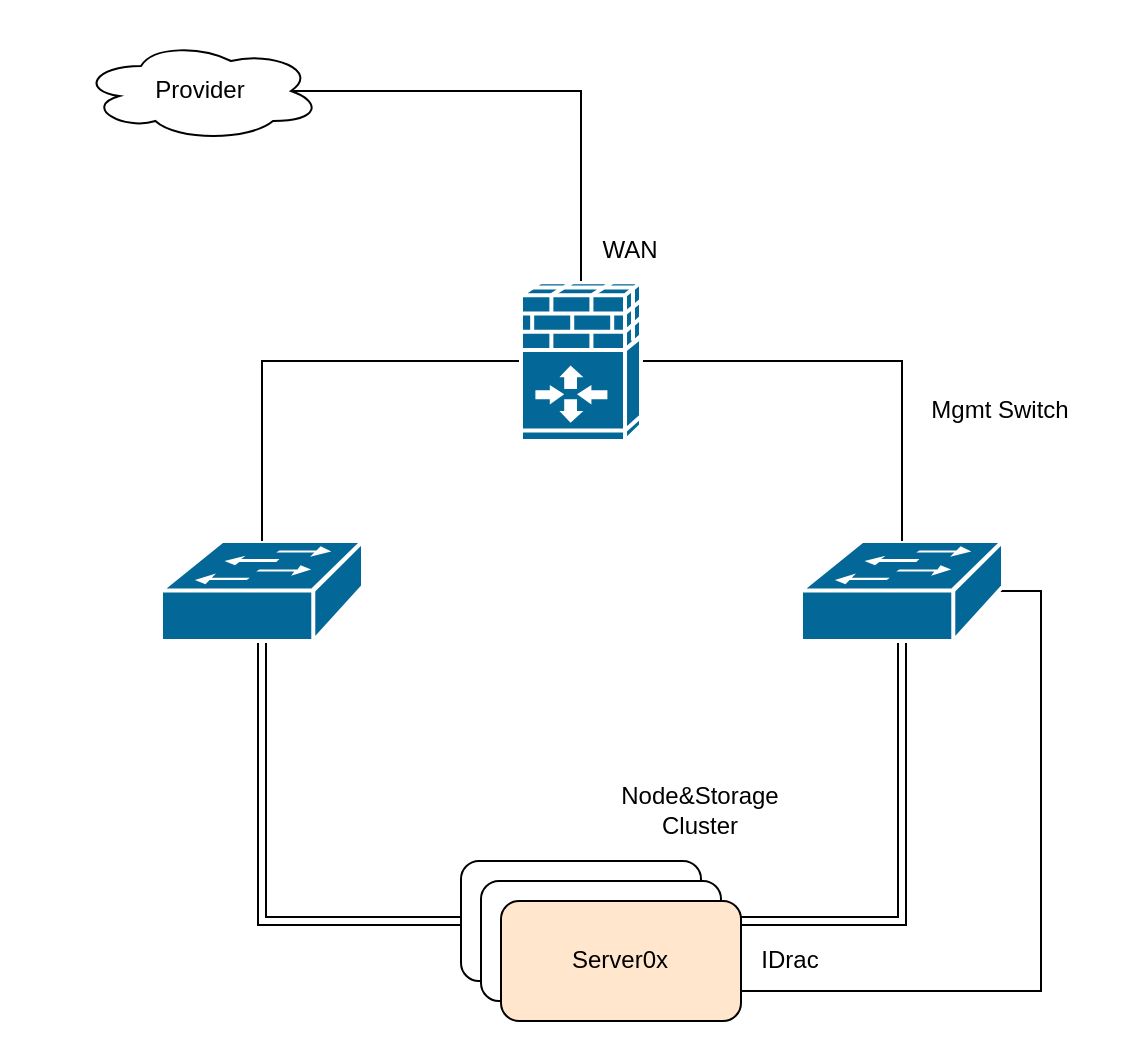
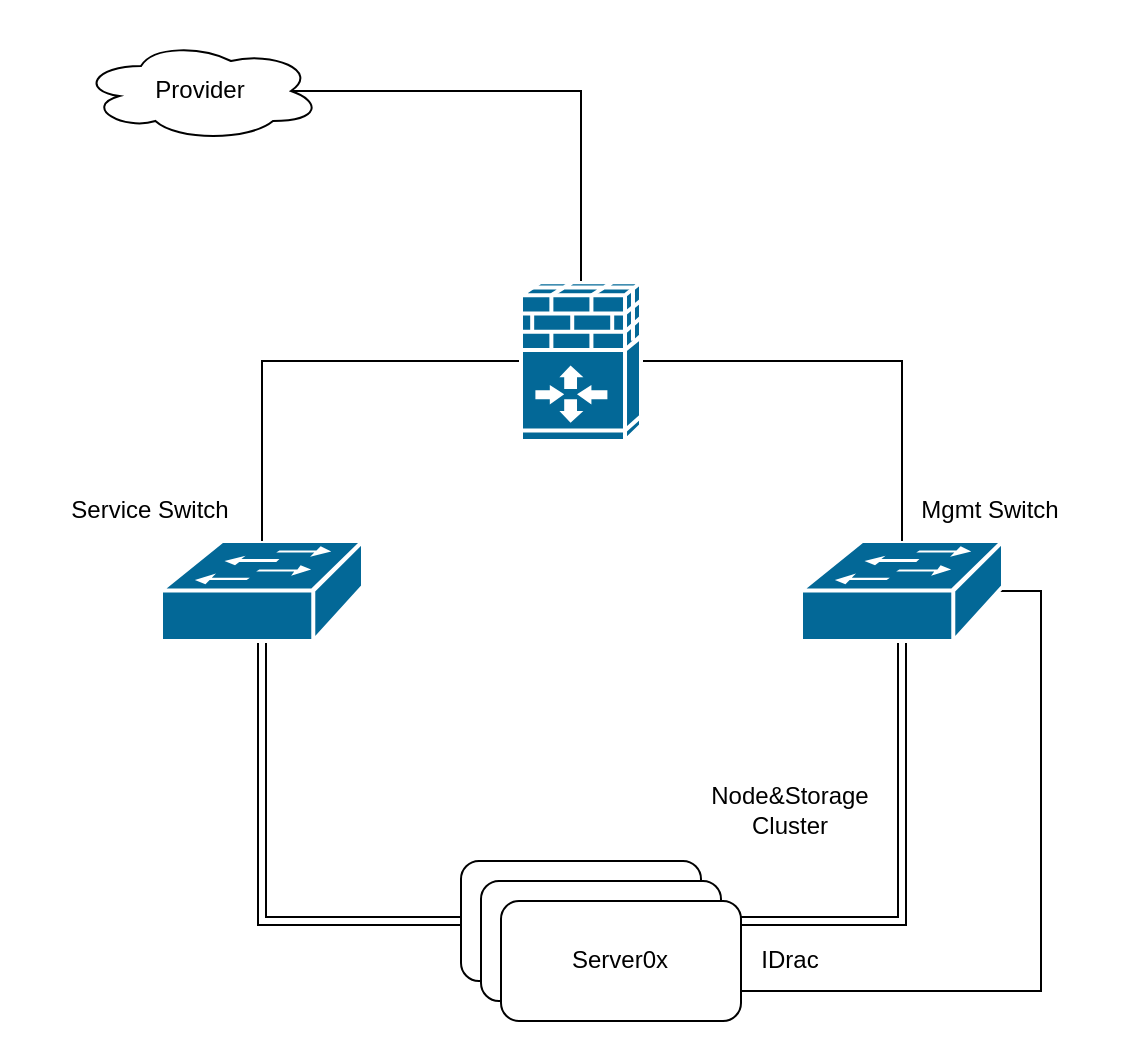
(631, 251) -> none
(1001, 411) -> (991, 511)
none -> (151, 511)
(701, 811) -> (791, 811)
(621, 961) -> (621, 961)
